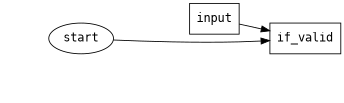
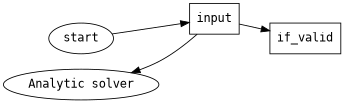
(187, 42) -> (146, 29)
none -> (81, 85)
